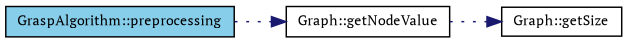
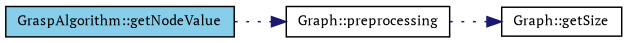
(120, 22) -> (120, 22)
(368, 22) -> (368, 22)
